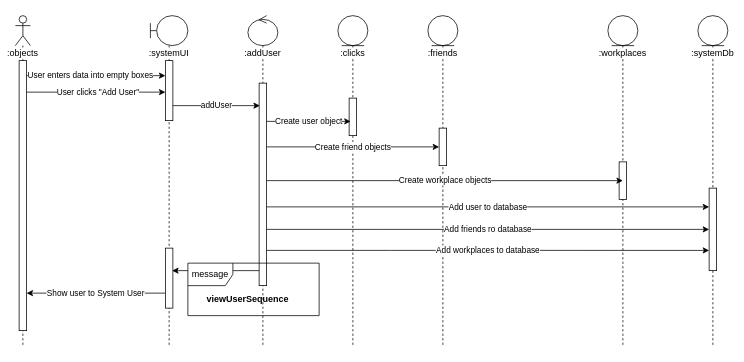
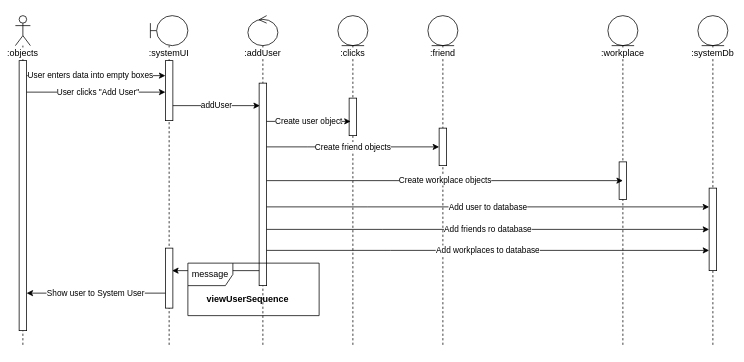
(443, 58) -> (443, 58)
(623, 58) -> (623, 58)
